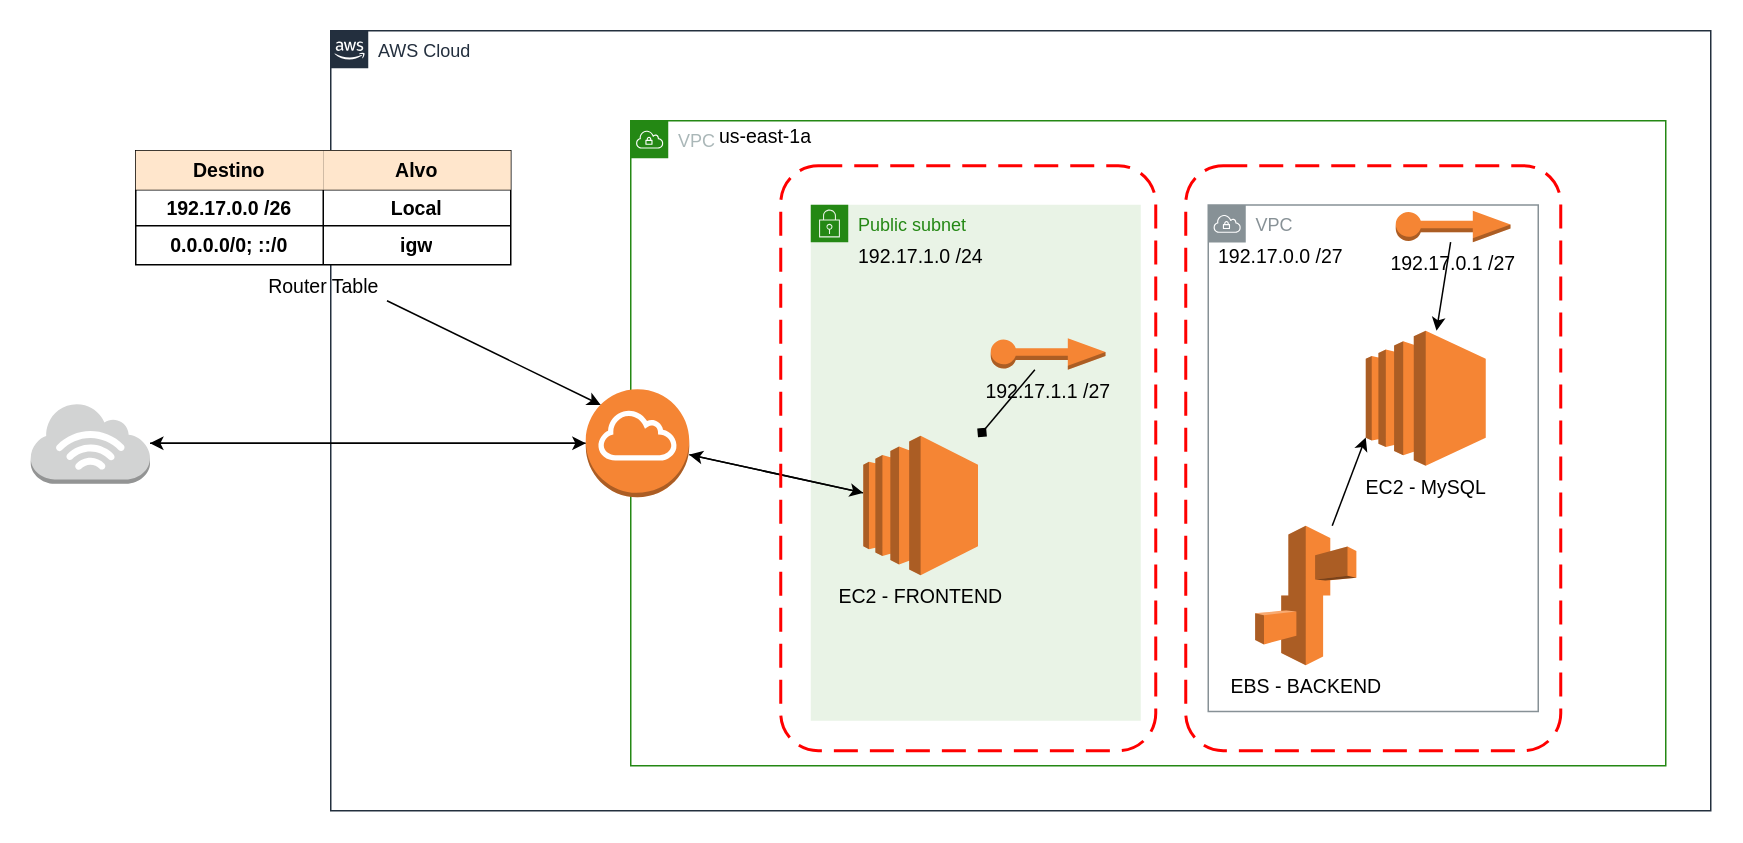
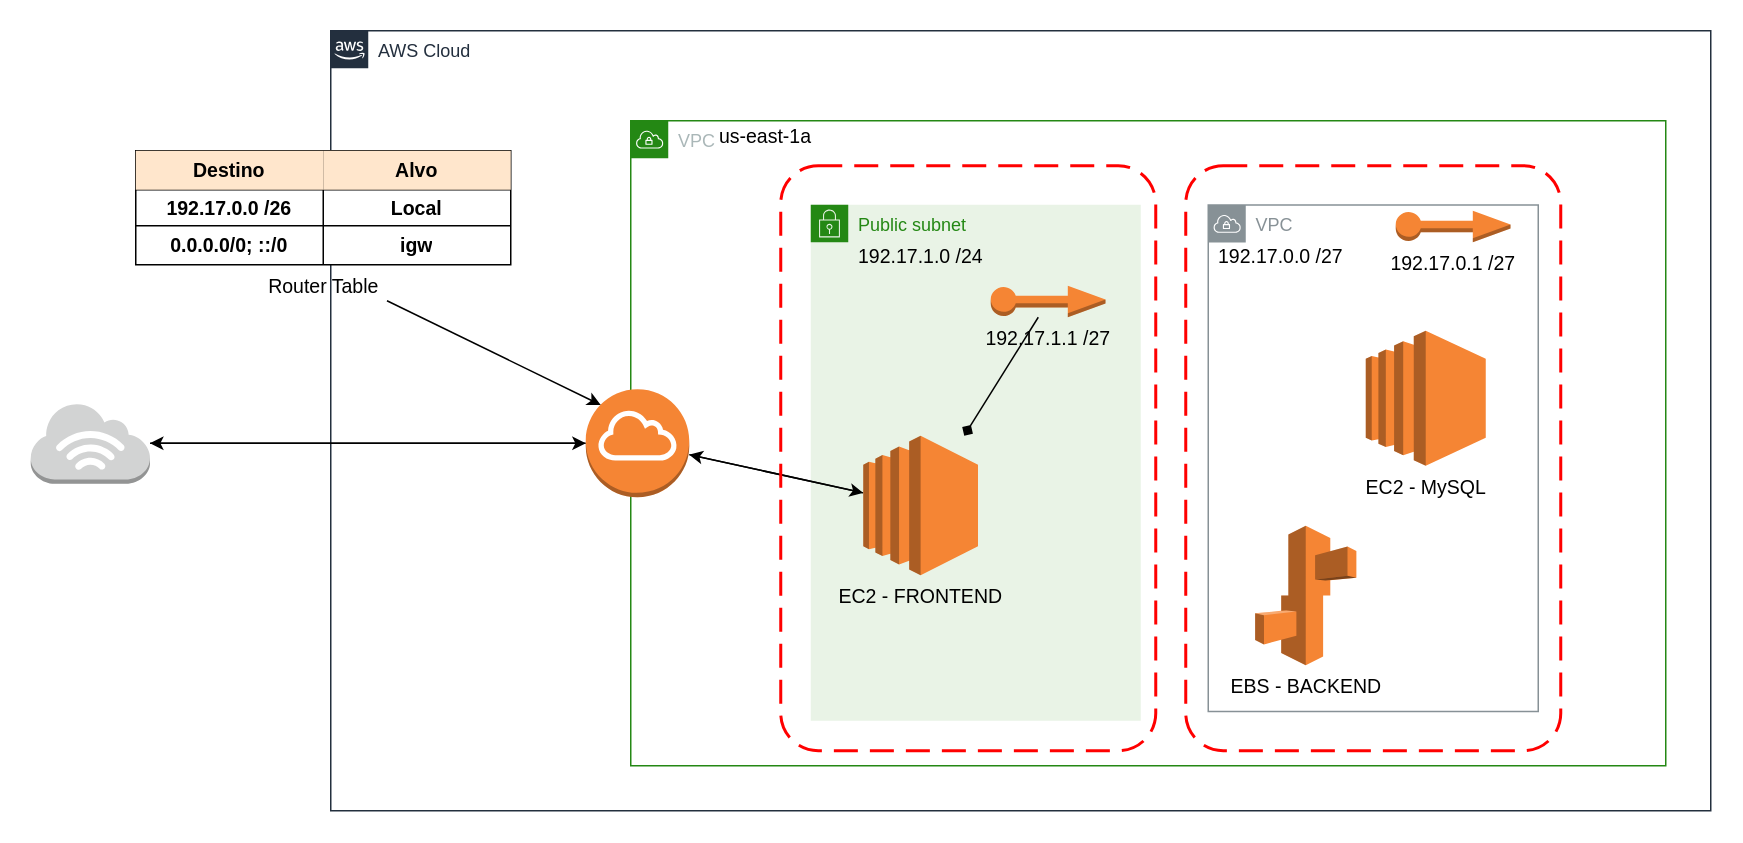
(1444, 282) -> none
(1048, 354) -> (1048, 302)
(1347, 486) -> none
